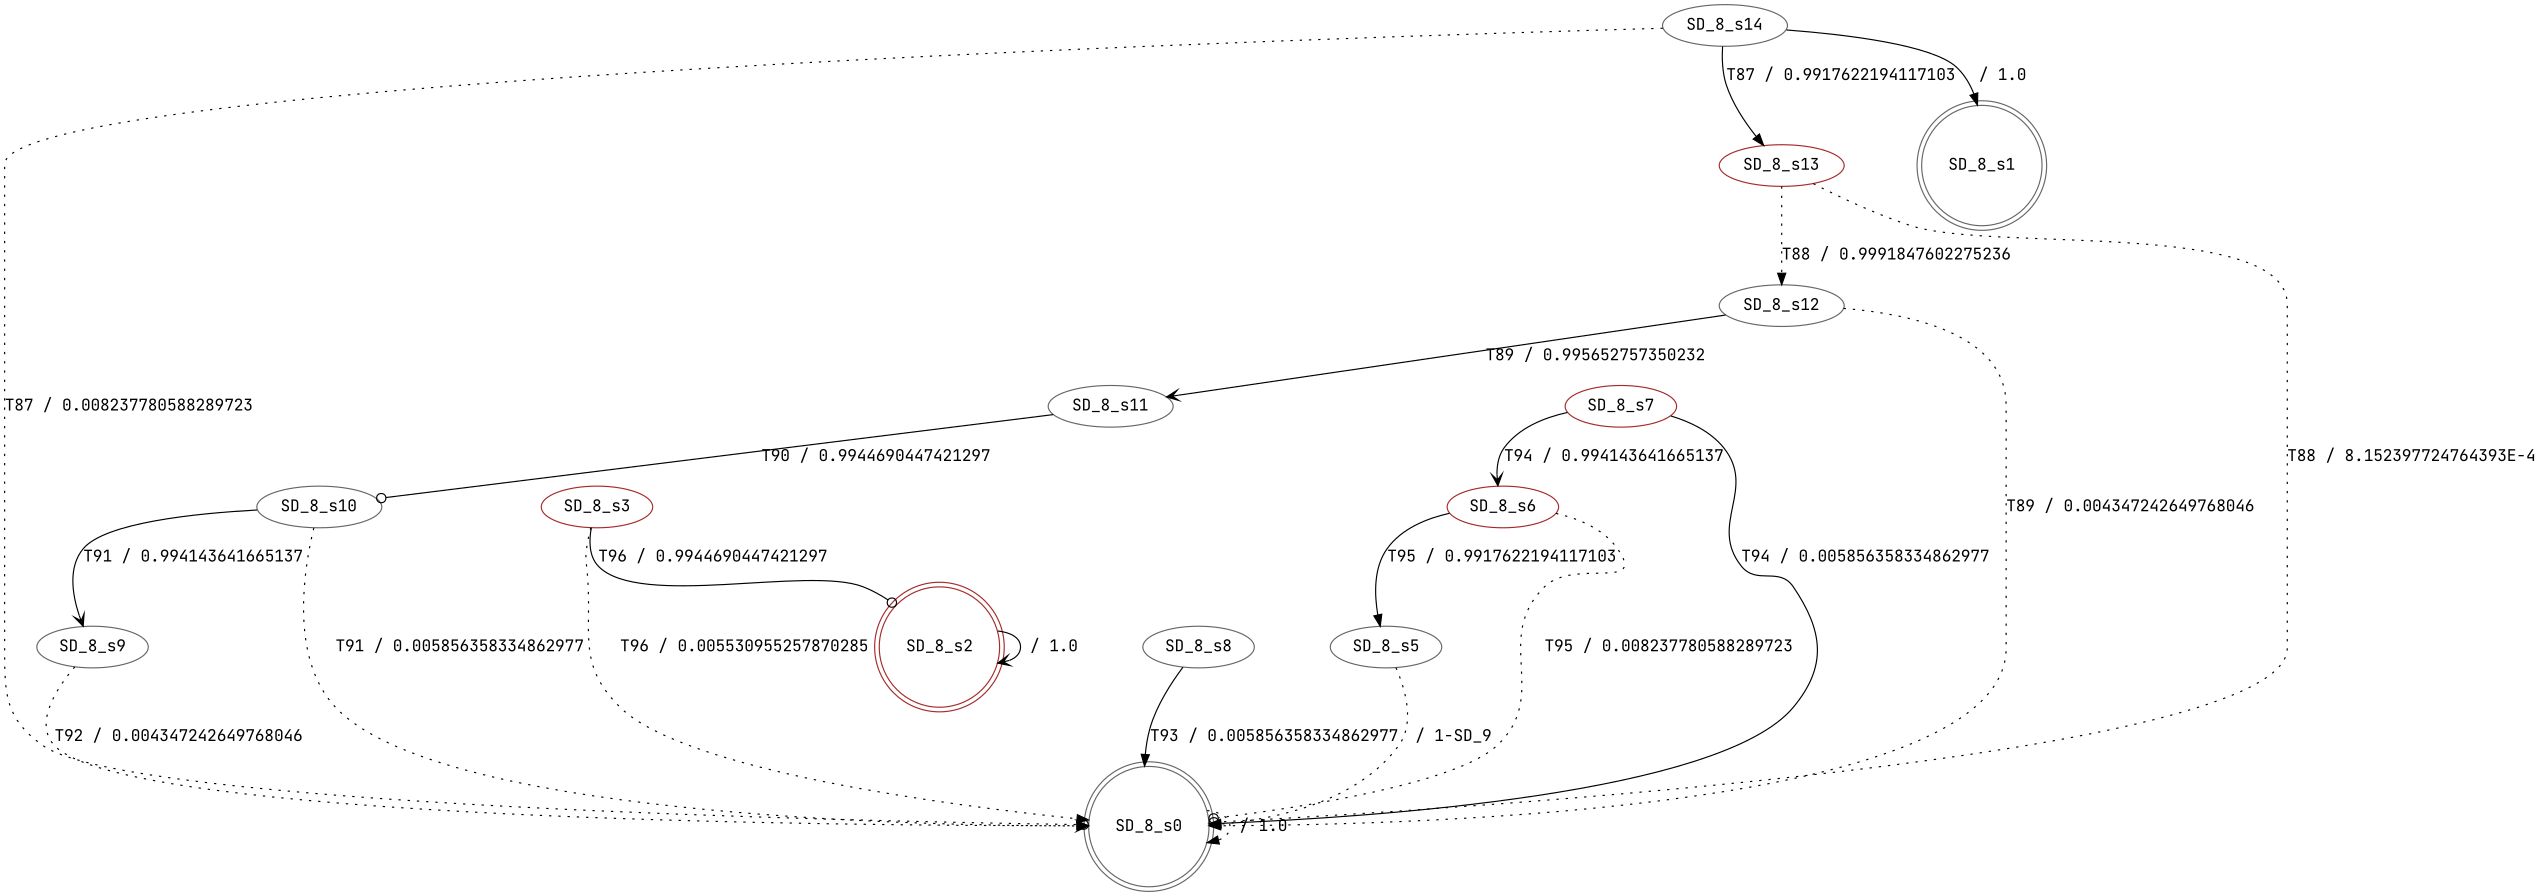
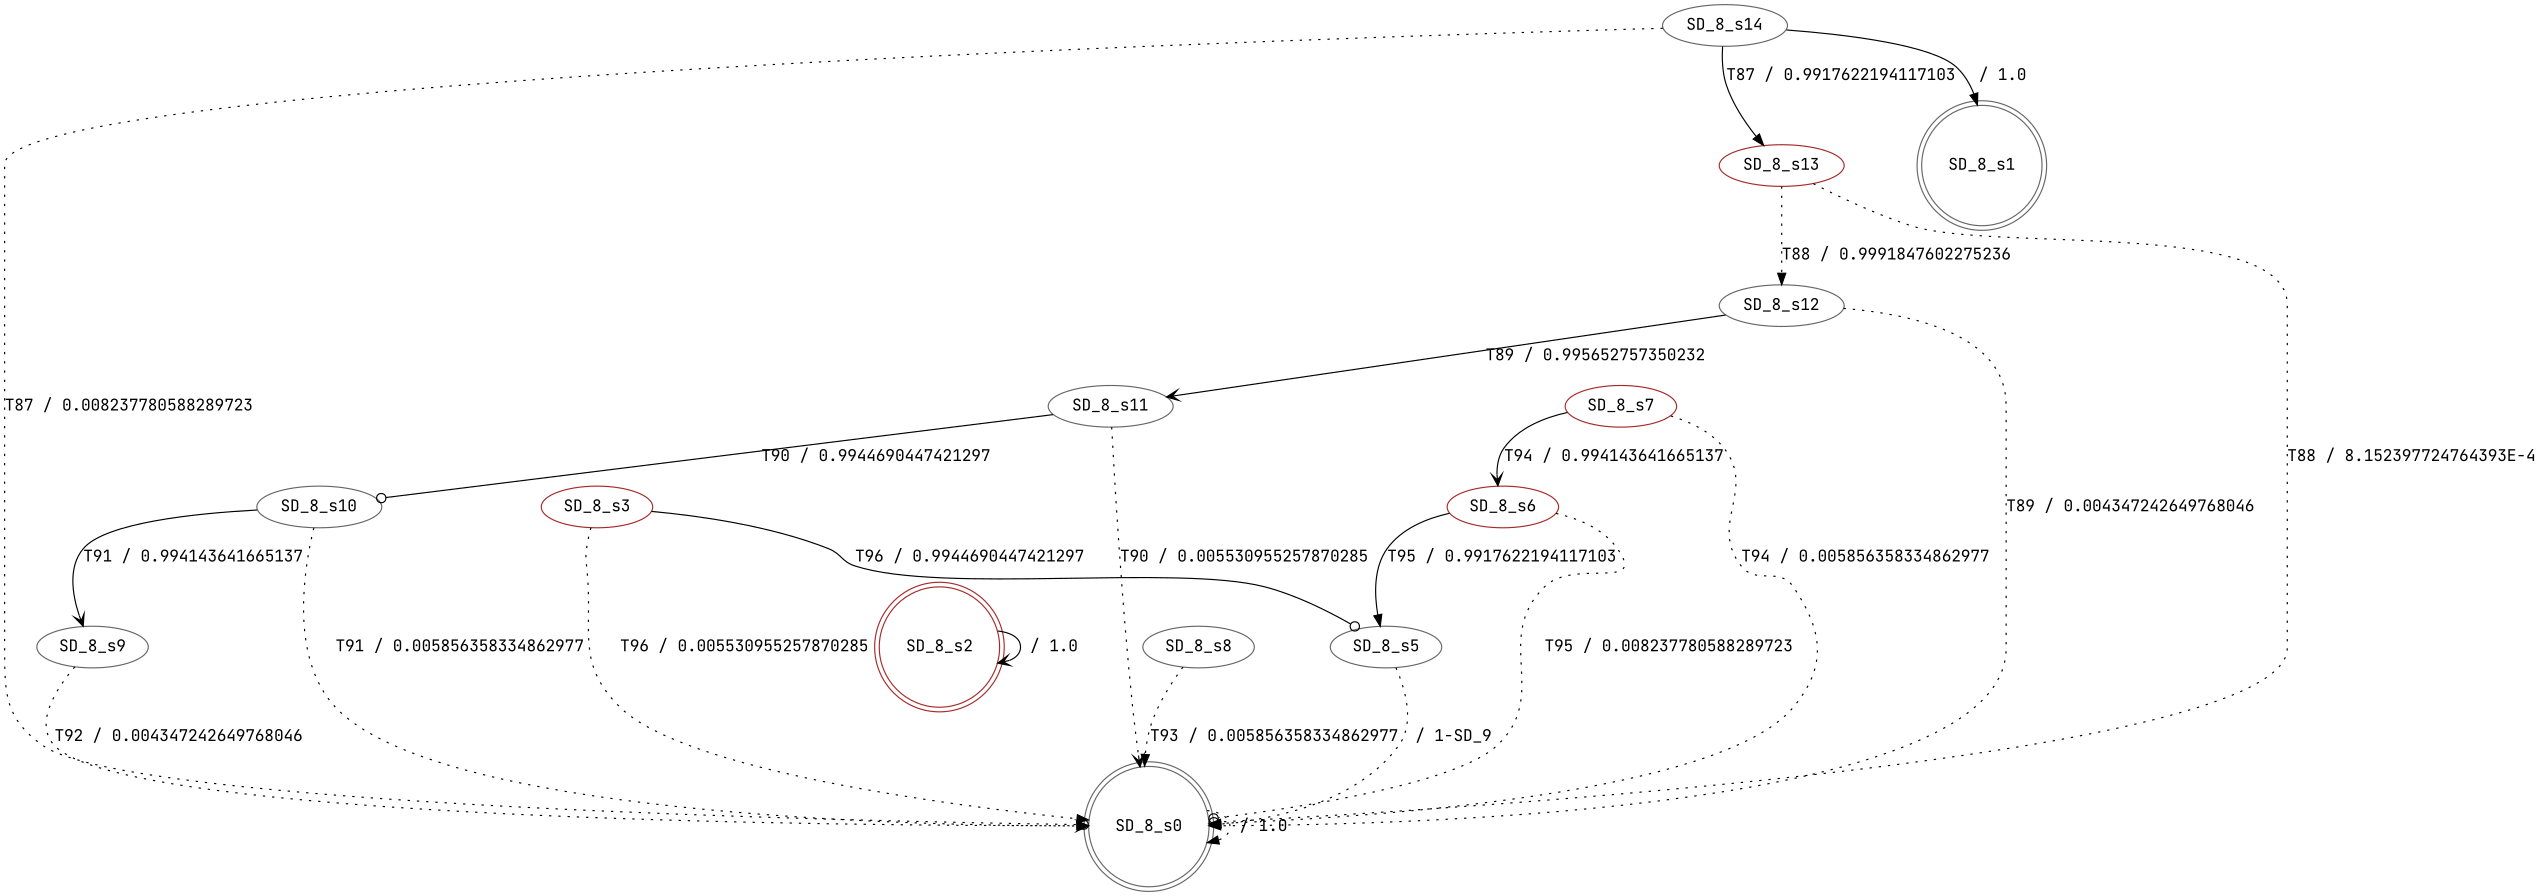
(723, 585) -> (1000, 579)
none -> (1122, 591)
(1158, 708) -> (1158, 708)
(1700, 759) -> (1700, 759)
